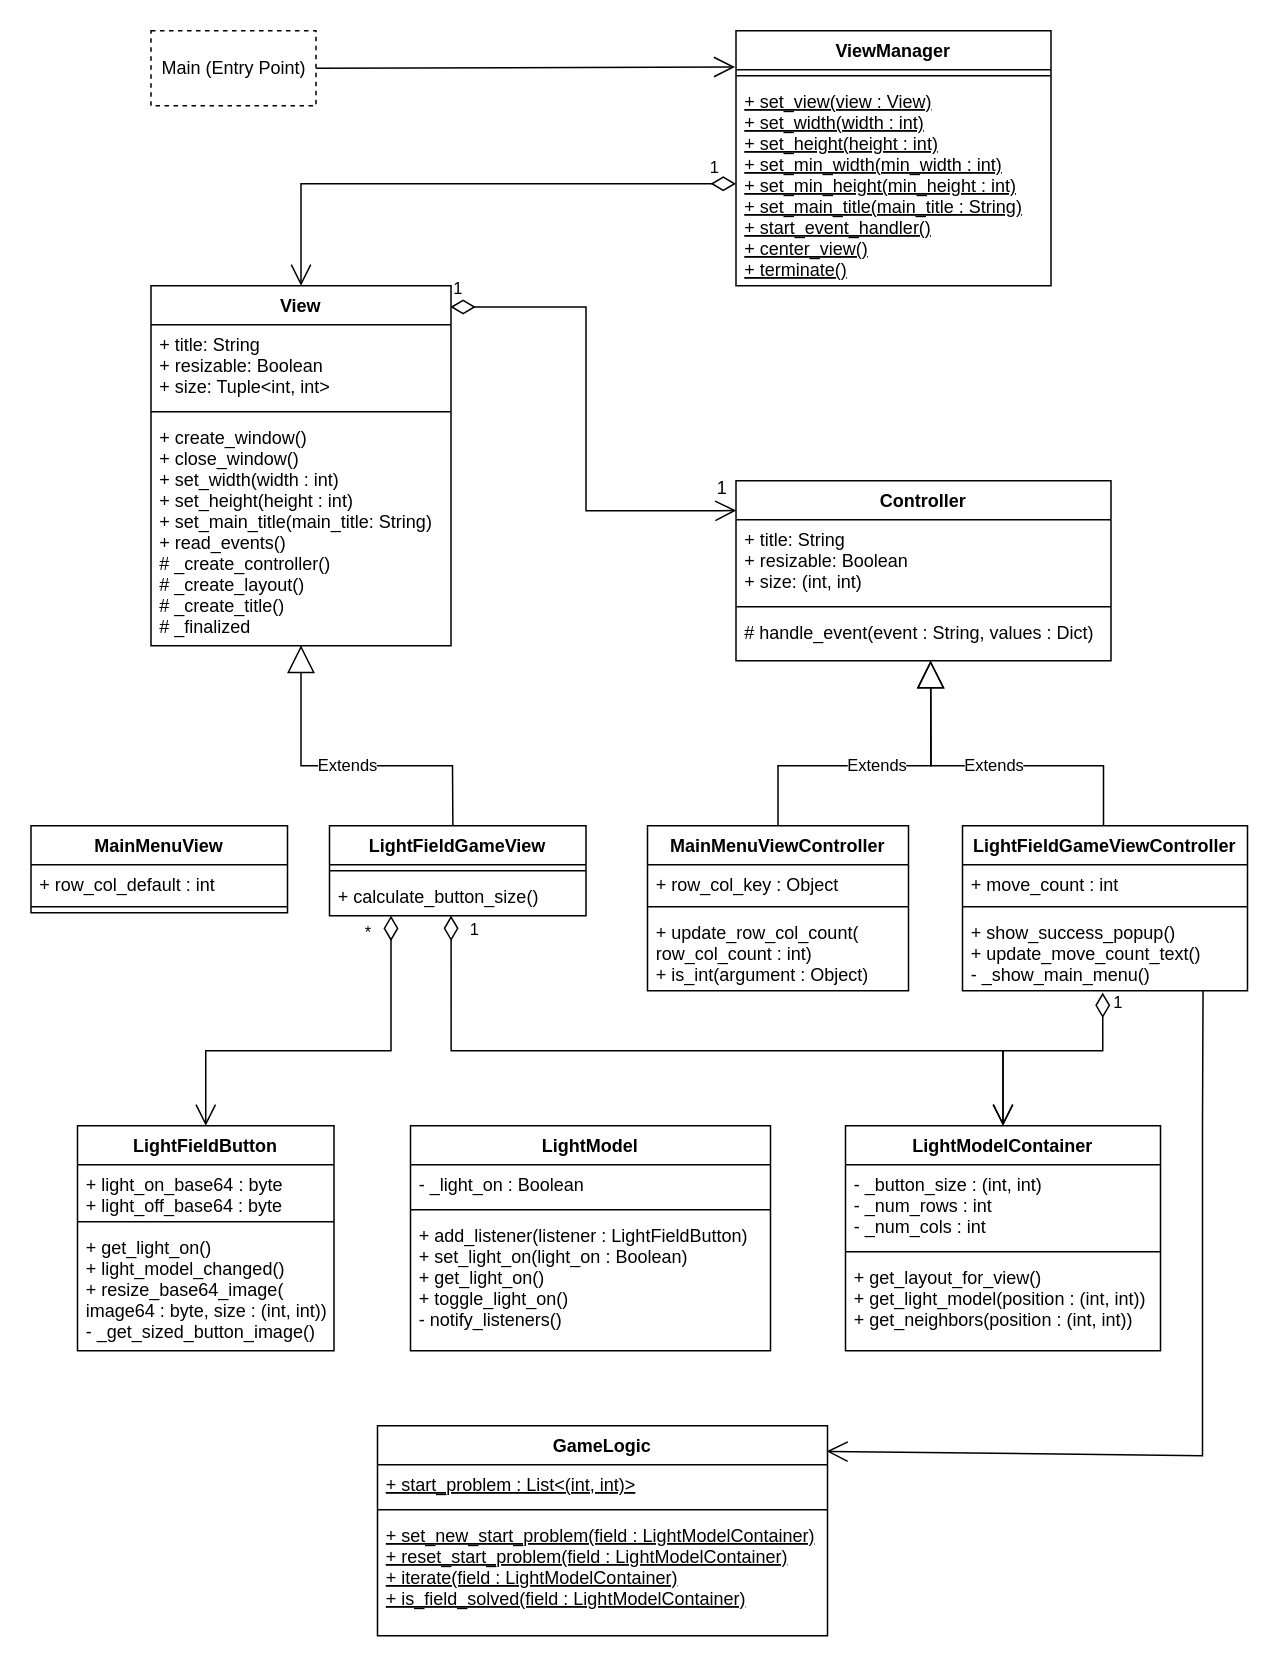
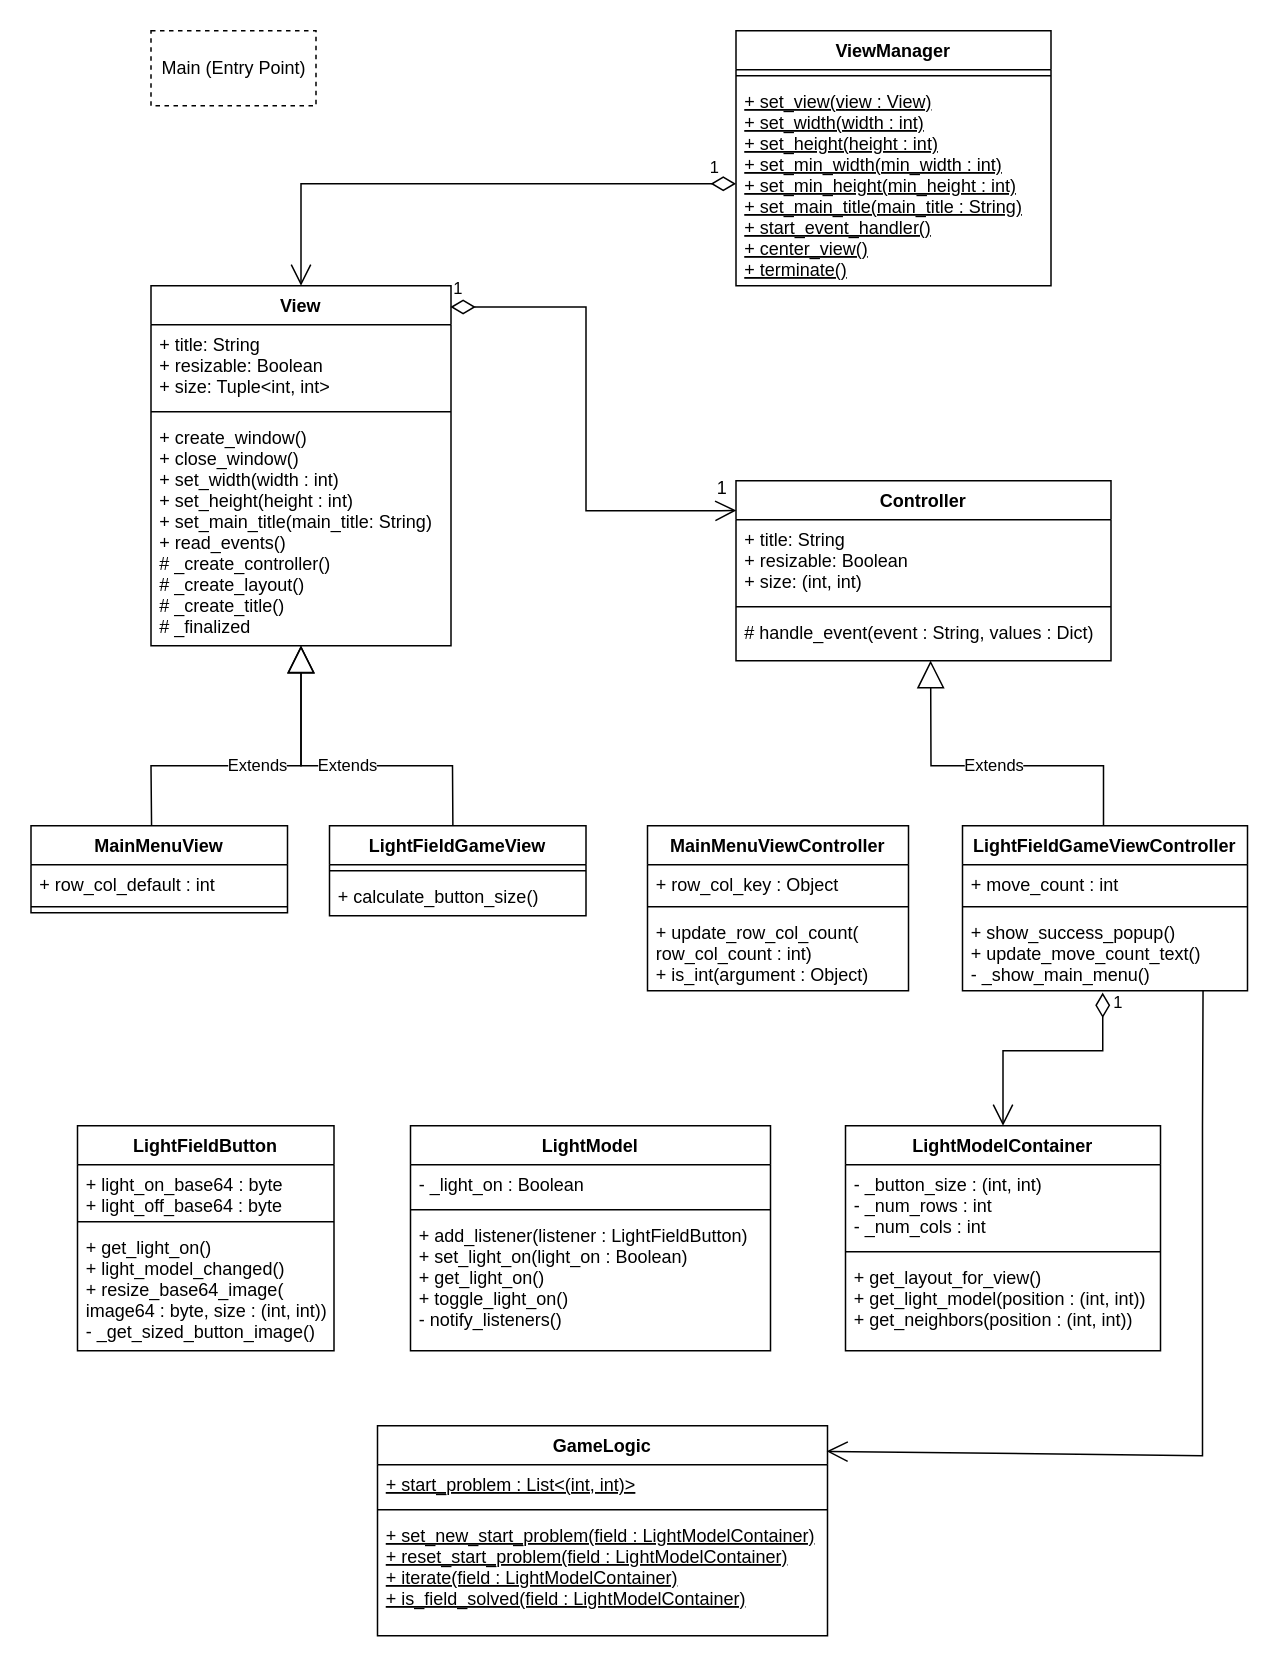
(523, 68) -> none
none -> (195, 766)
(823, 766) -> none
(319, 1051) -> none
(669, 1051) -> none
